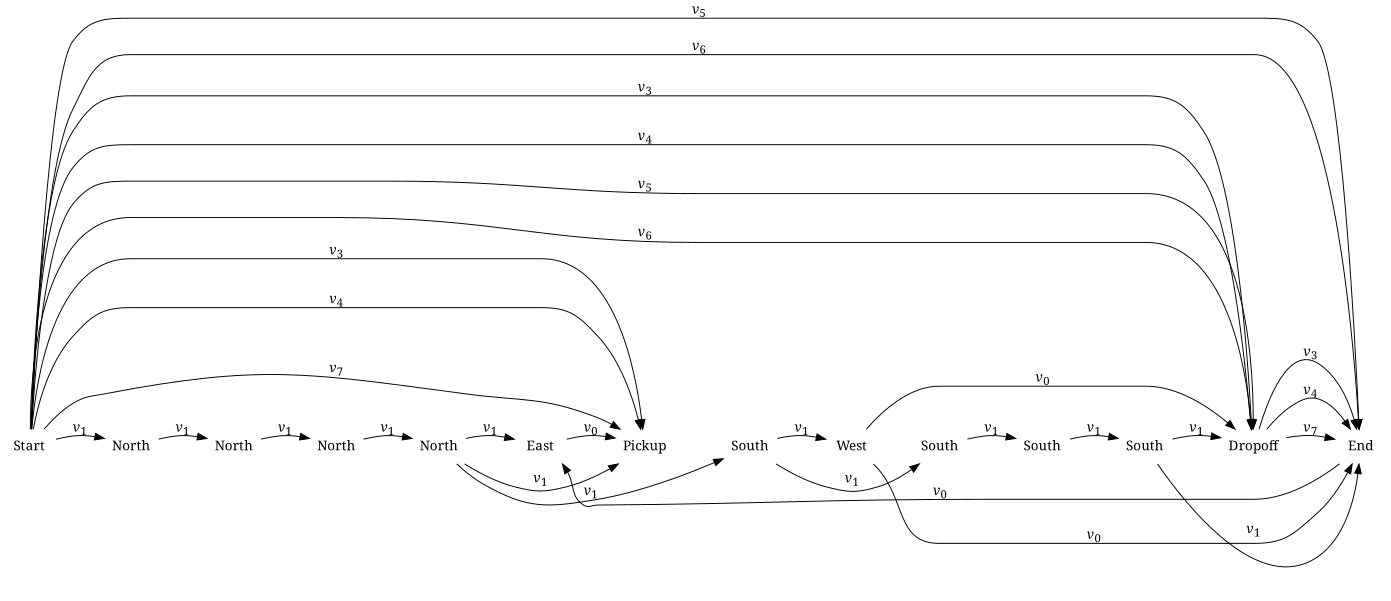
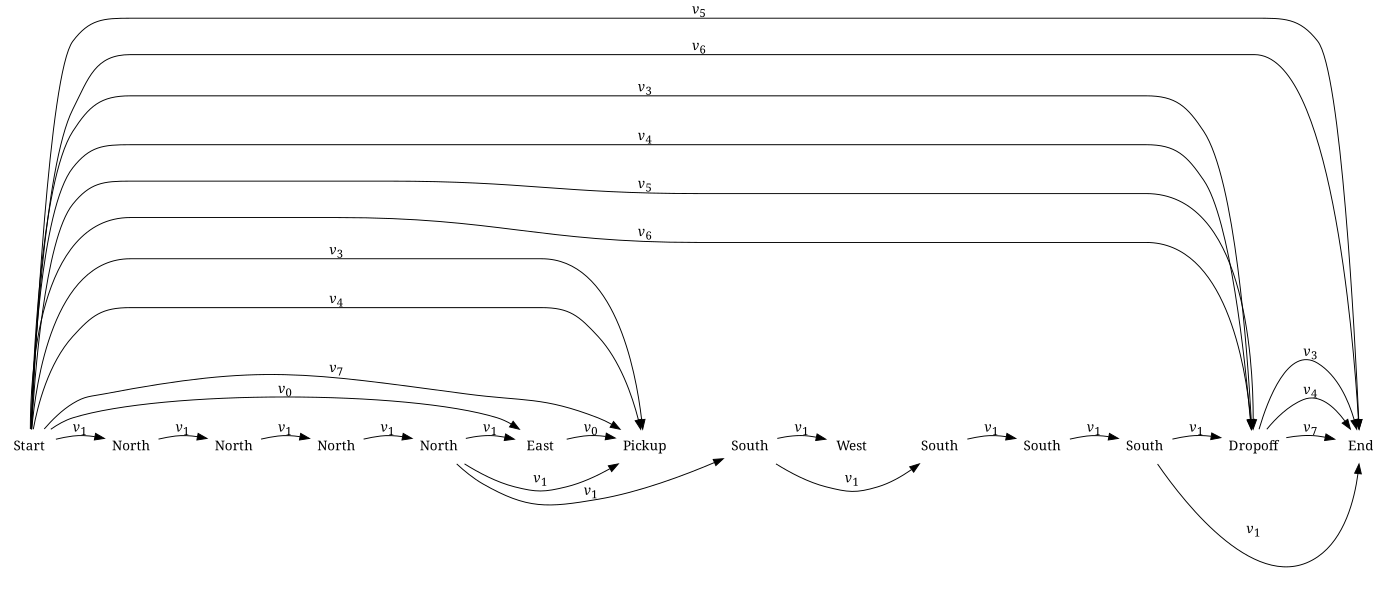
(1045, 386) -> none
(947, 499) -> (280, 397)
(1104, 543) -> none
